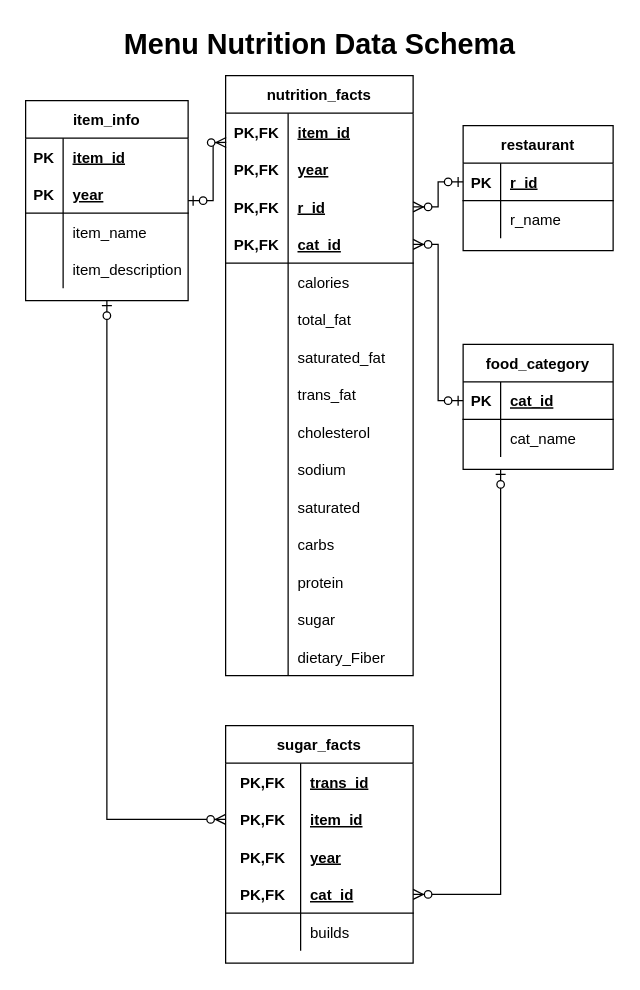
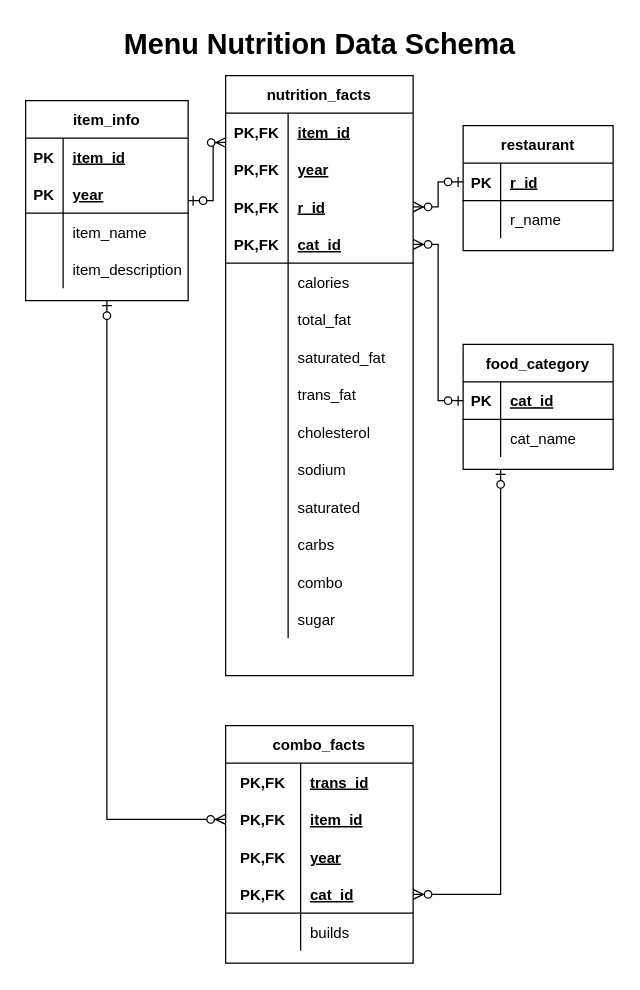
(325, 583) -> (319, 583)
(351, 657) -> none
(319, 745) -> (319, 745)
